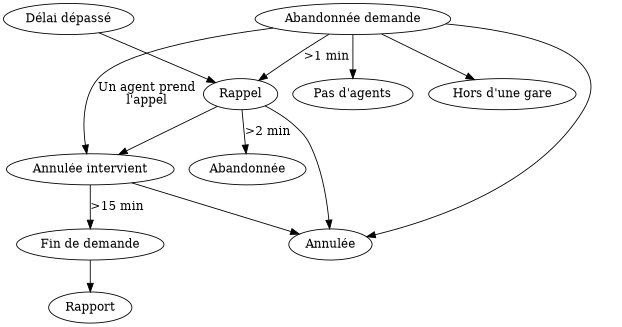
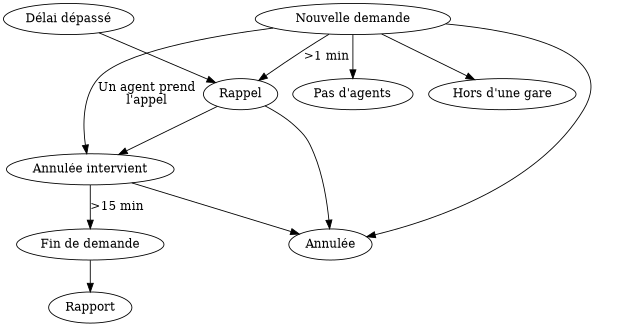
(353, 19) -> (353, 19)
(248, 169) -> none
